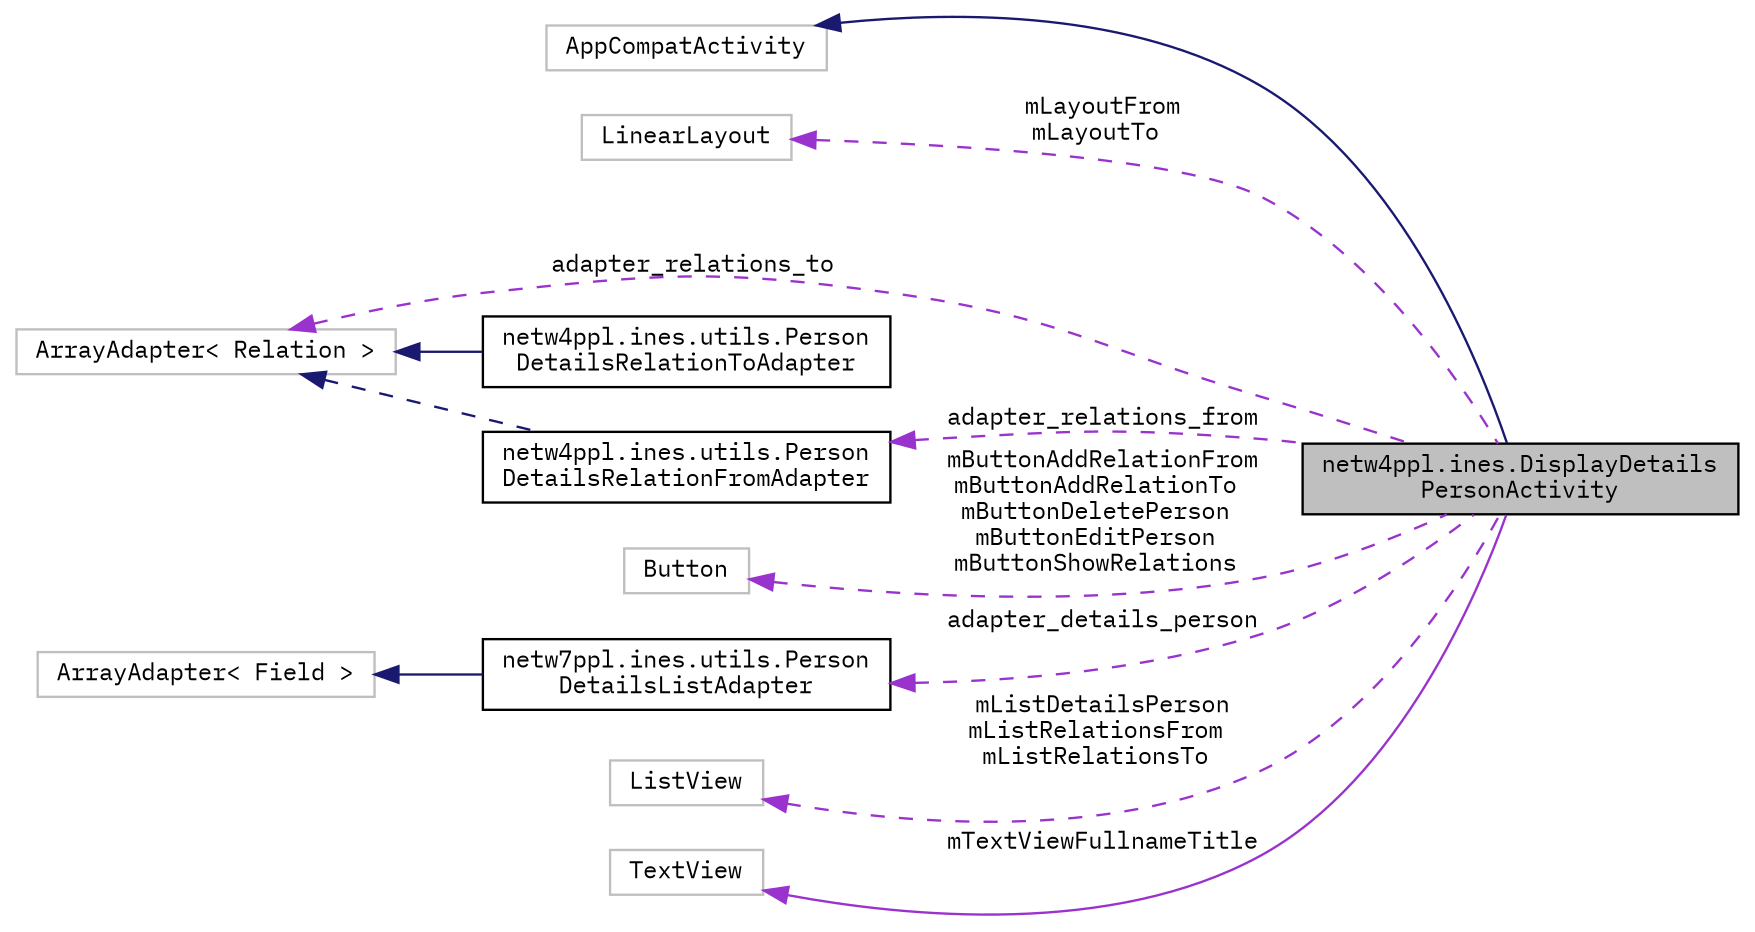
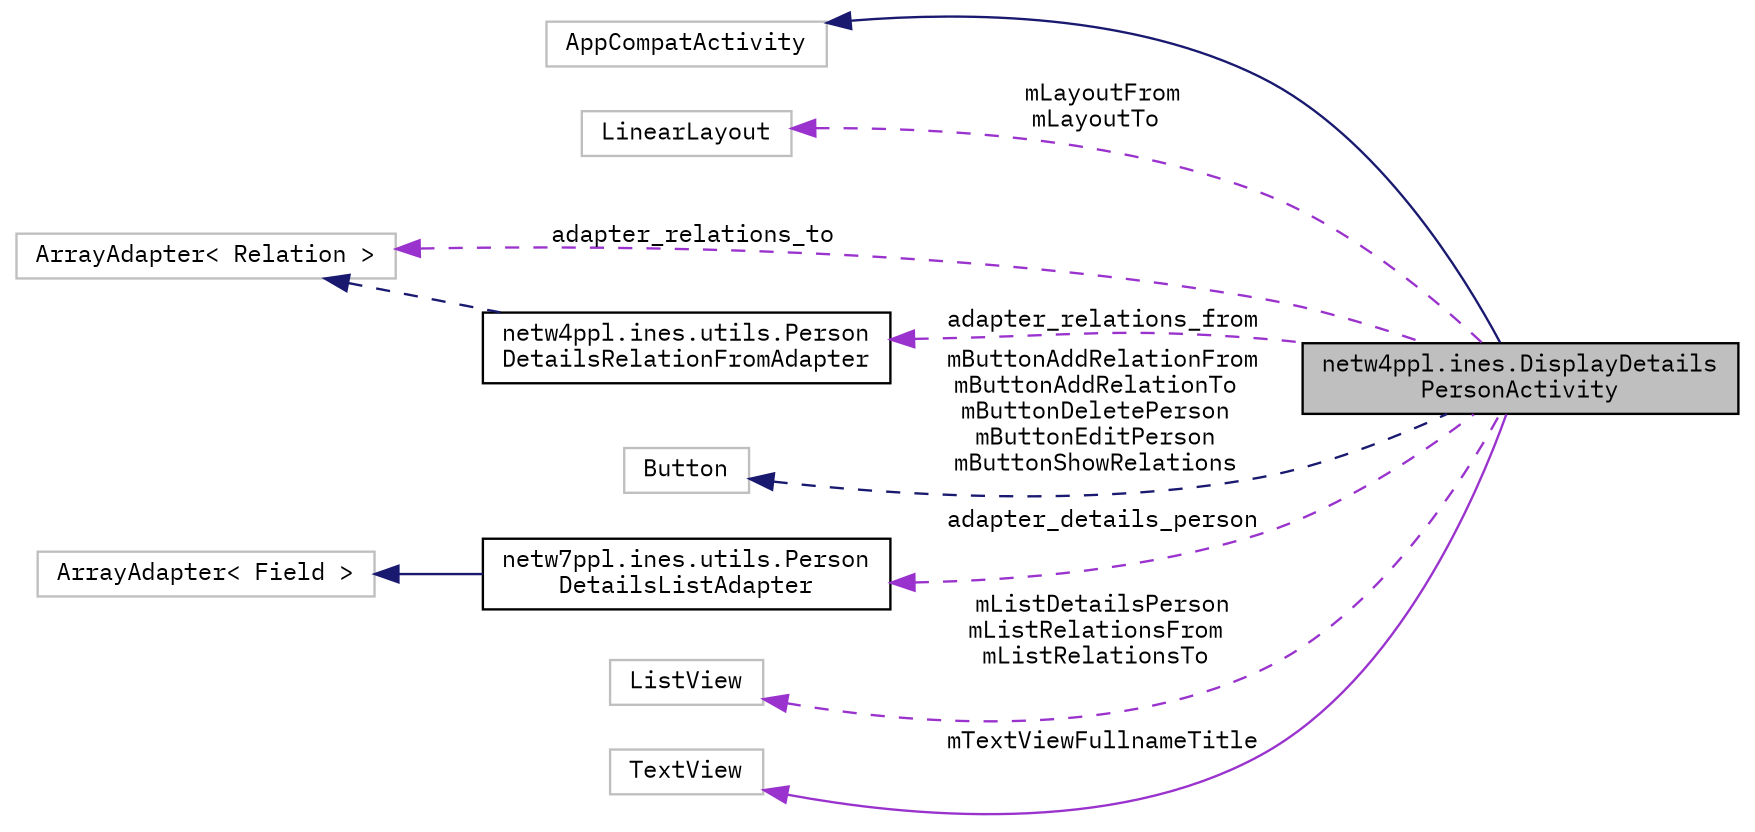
(687, 352) -> none
(1116, 594) -> (1116, 494)
